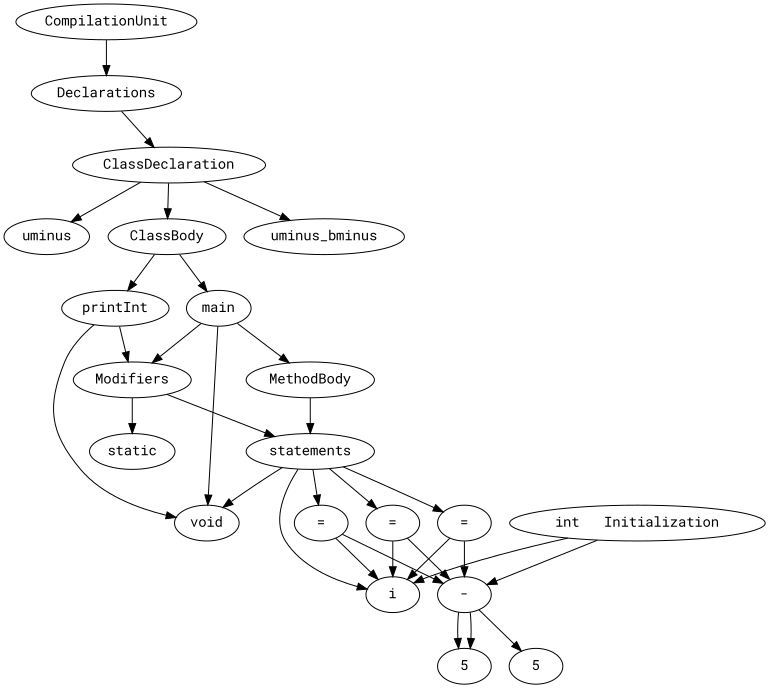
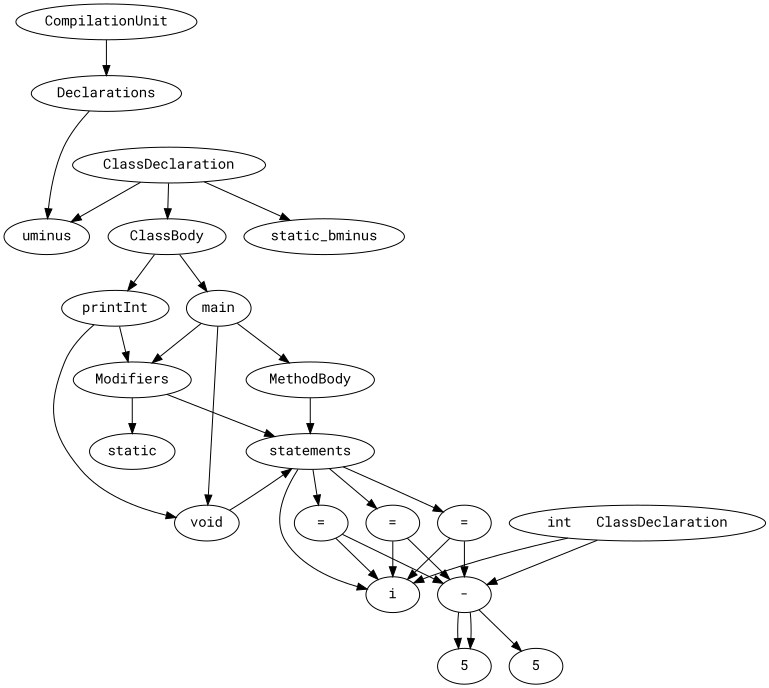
(134, 126) -> (60, 156)
(324, 237) -> (324, 237)
(257, 484) -> (257, 493)
(637, 523) -> (637, 523)
